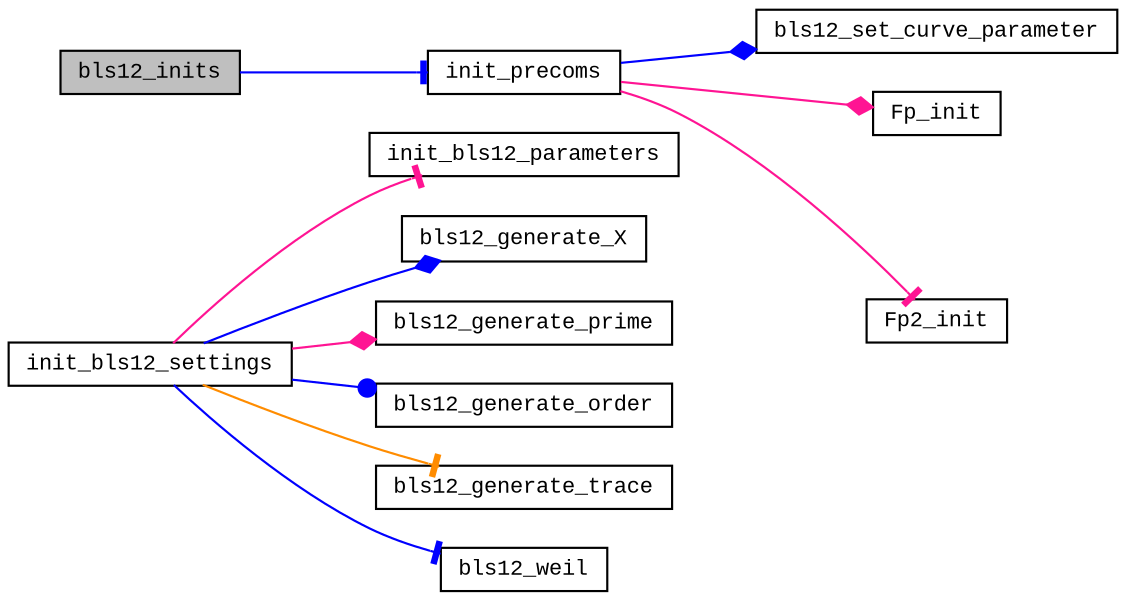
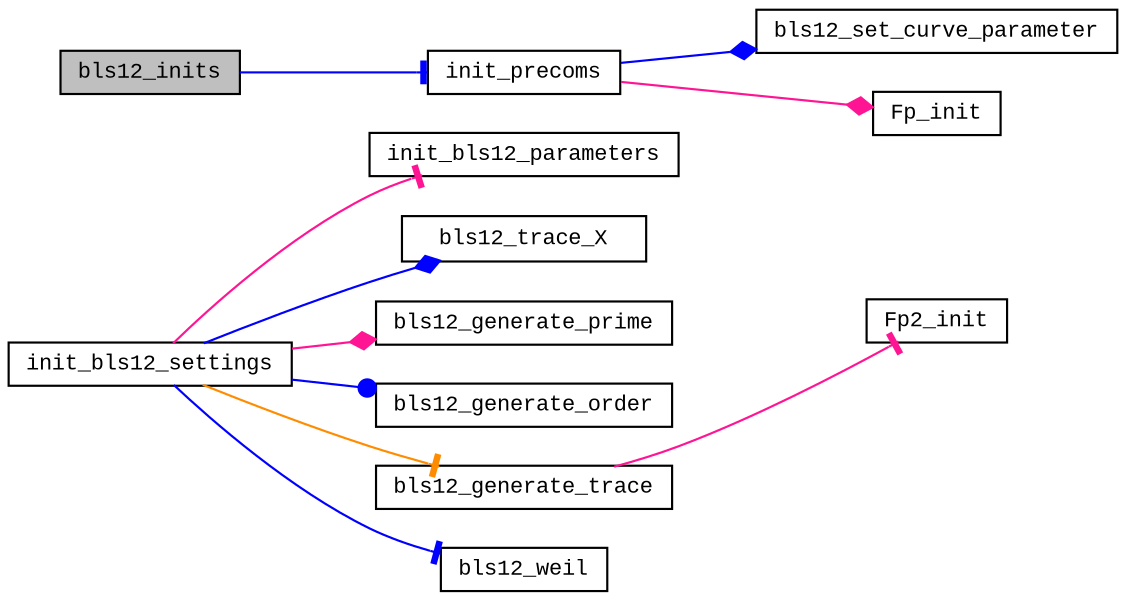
(775, 175) -> (755, 414)
(524, 239) -> (524, 239)
